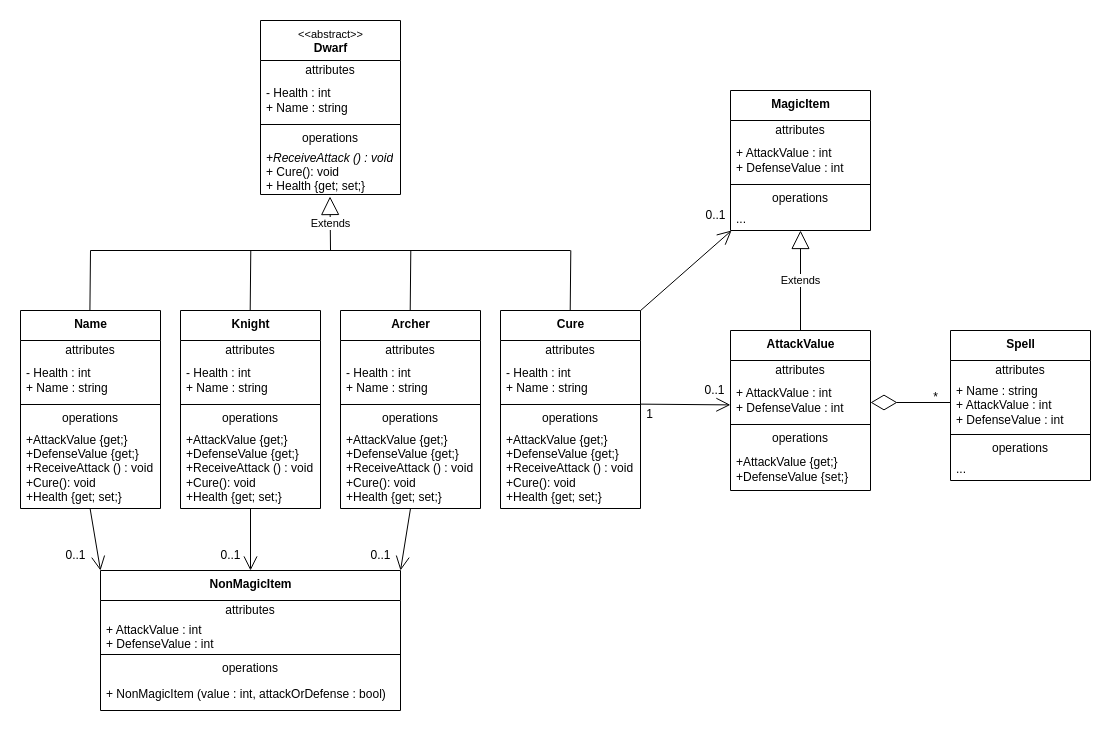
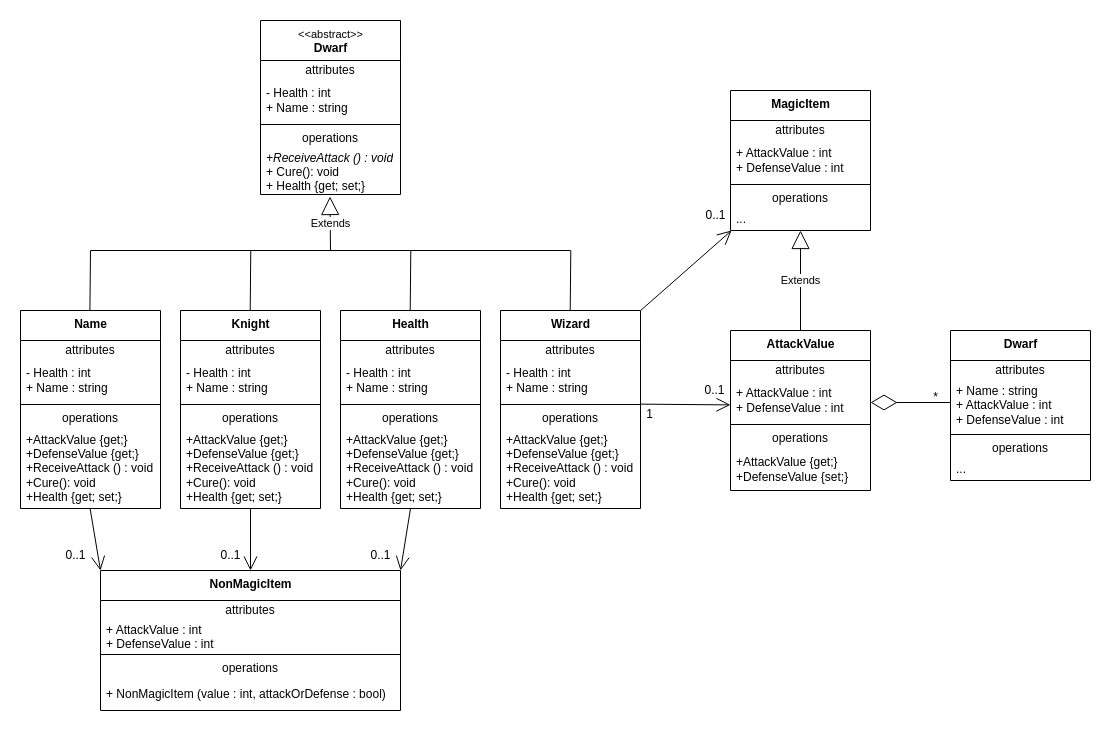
(411, 325) -> (411, 325)
(571, 325) -> (571, 325)
(1021, 345) -> (1021, 345)
